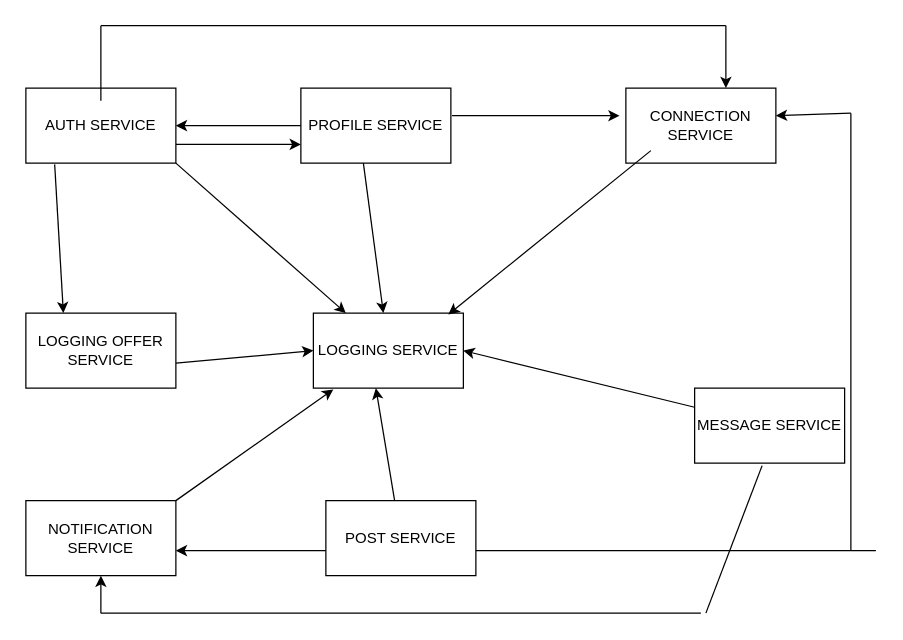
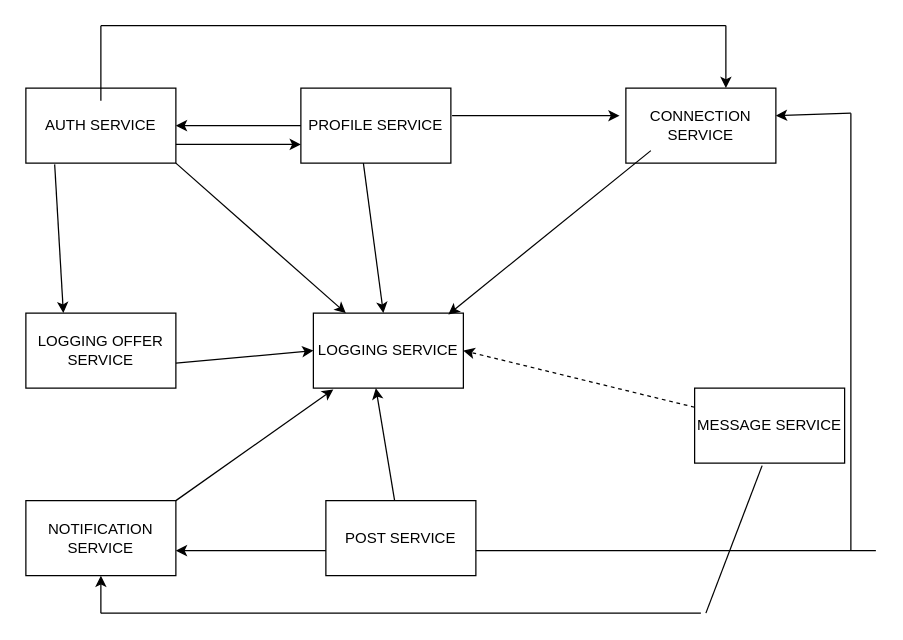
(584, 380) -> (584, 380)
